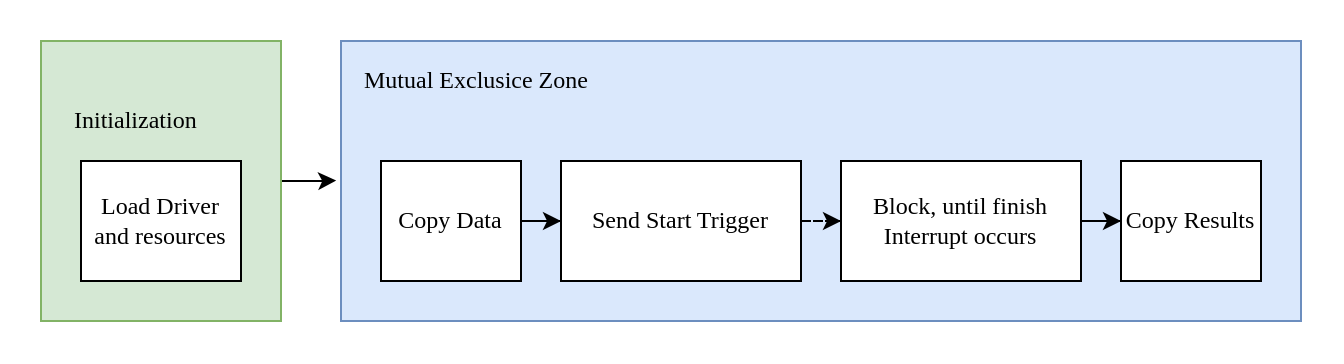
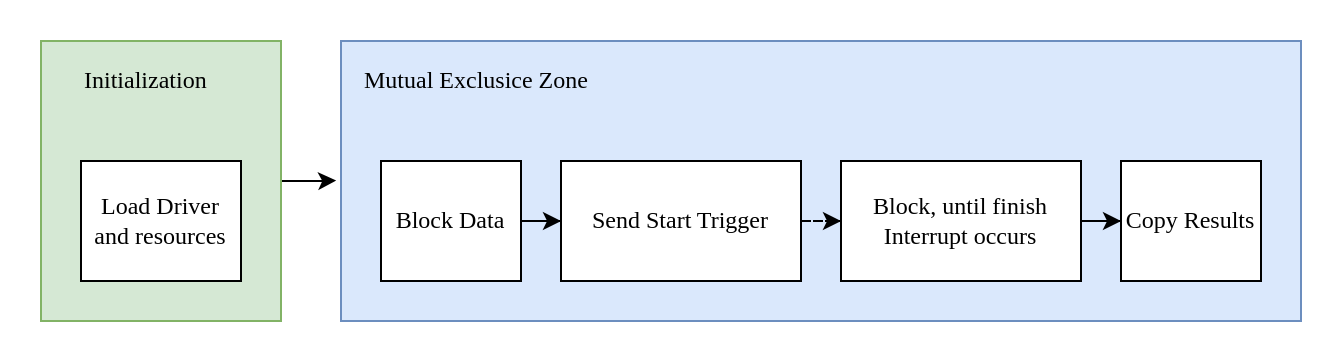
(161, 121) -> (171, 81)
(451, 221) -> (451, 221)
